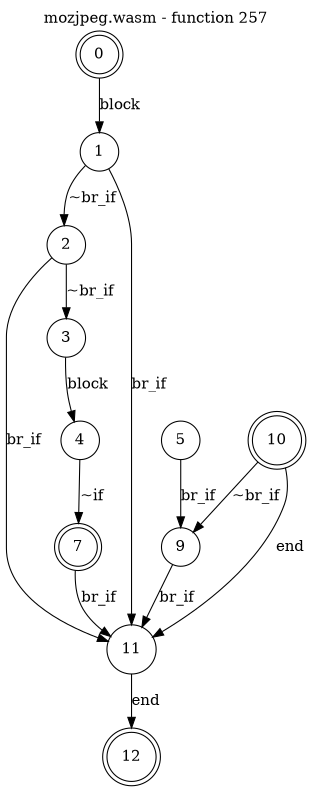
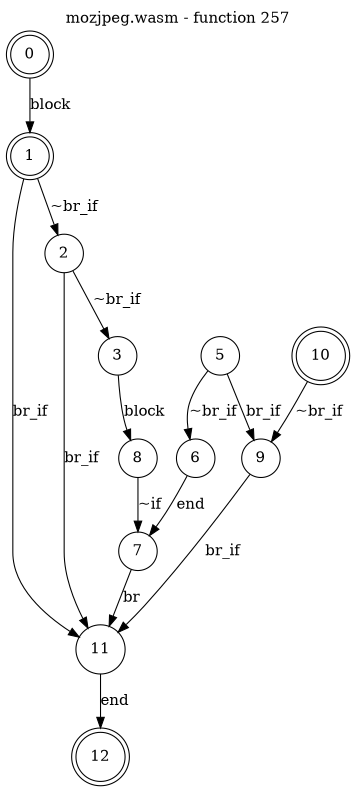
(99, 152) -> (30, 156)
(80, 440) -> (138, 458)
none -> (196, 458)
(78, 547) -> (138, 551)
(247, 564) -> none
(99, 598) -> (132, 598)
